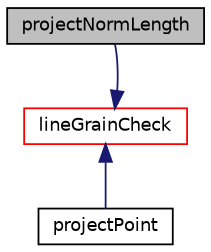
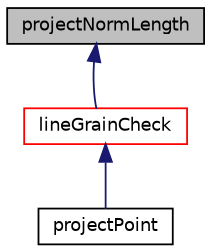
(118, 67) -> (94, 85)
